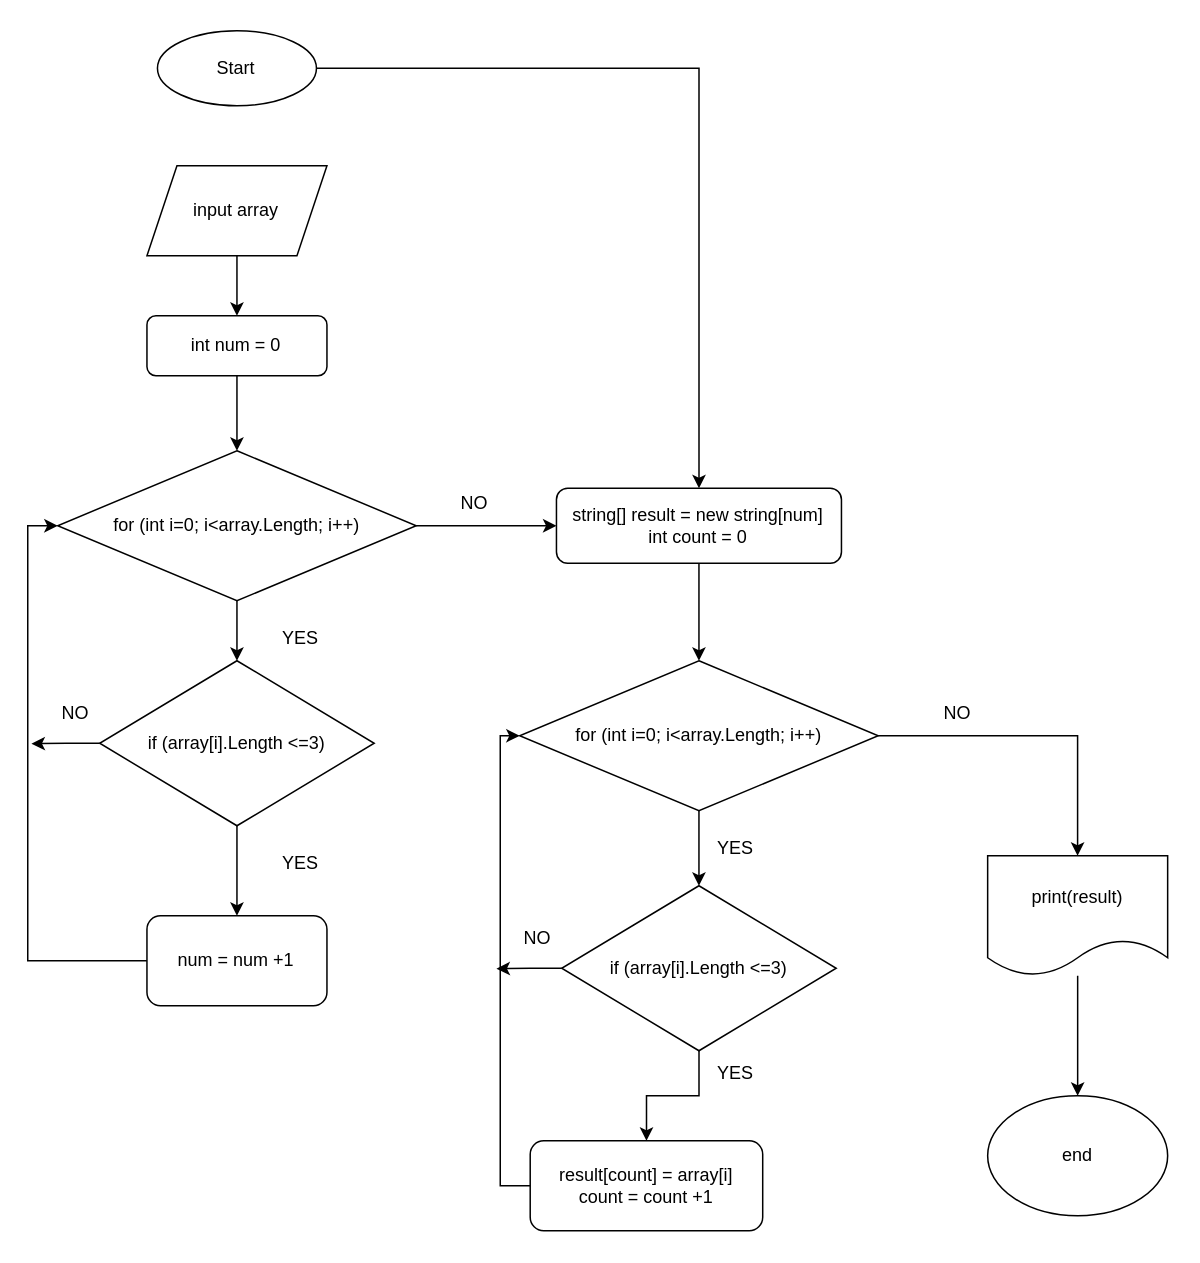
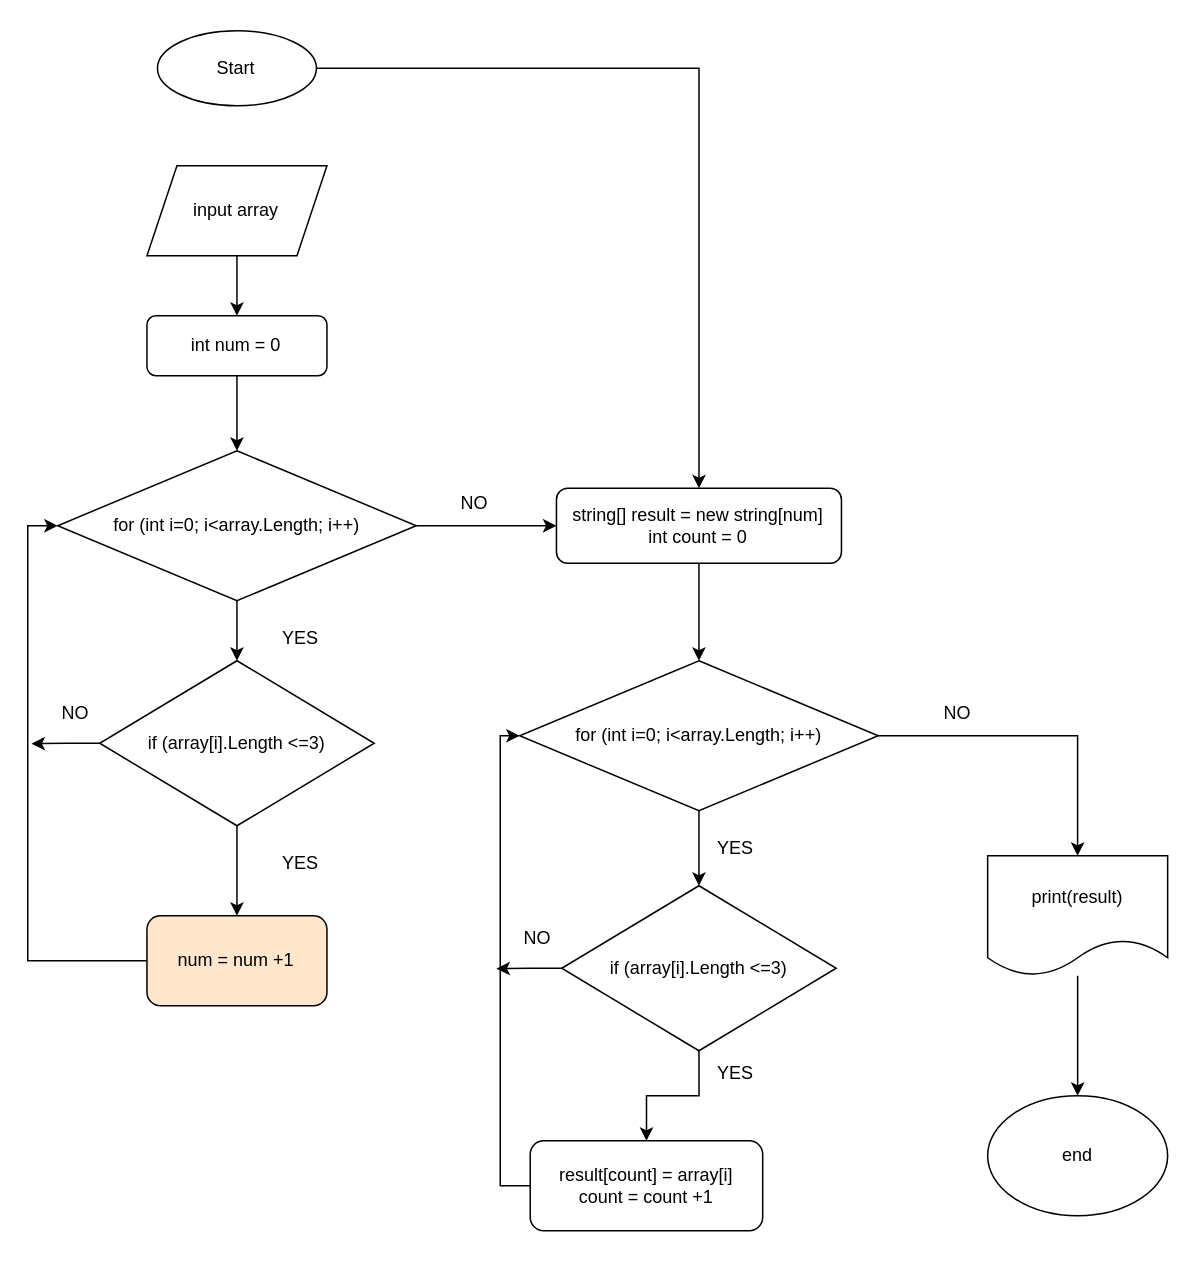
(237, 961) -> (237, 961)
